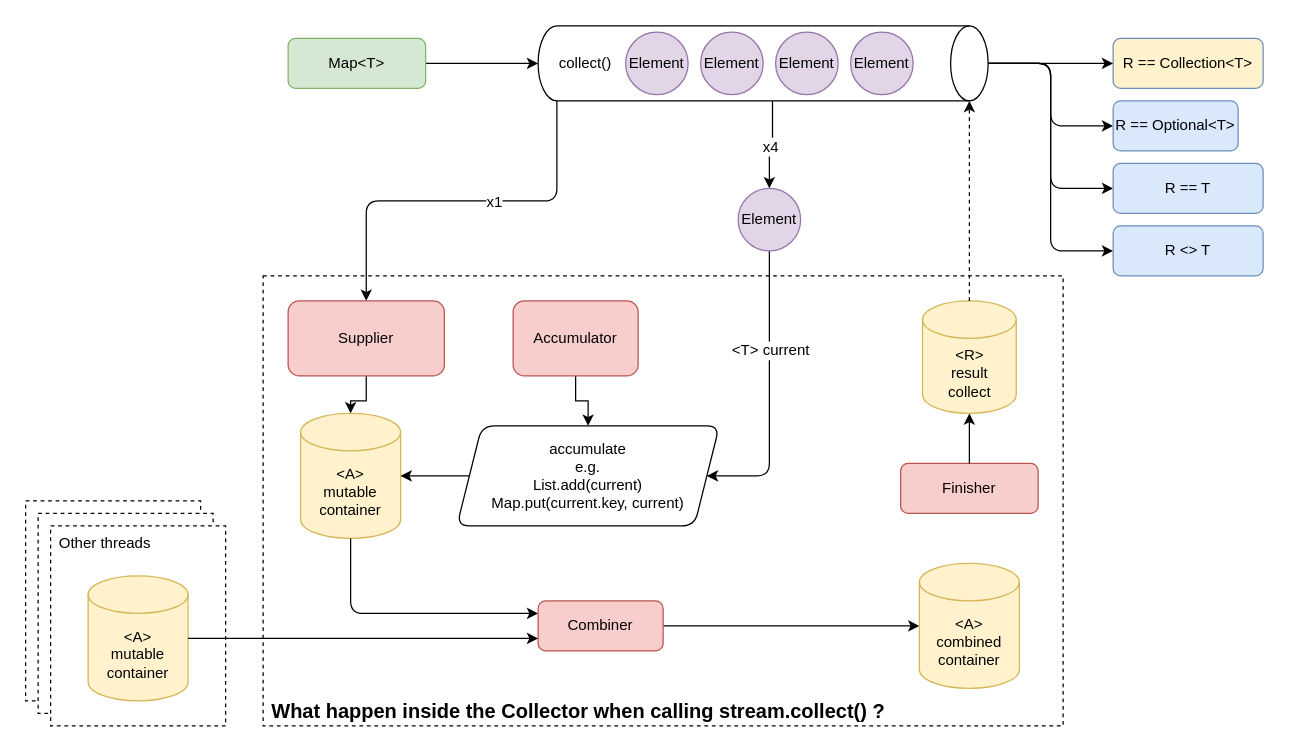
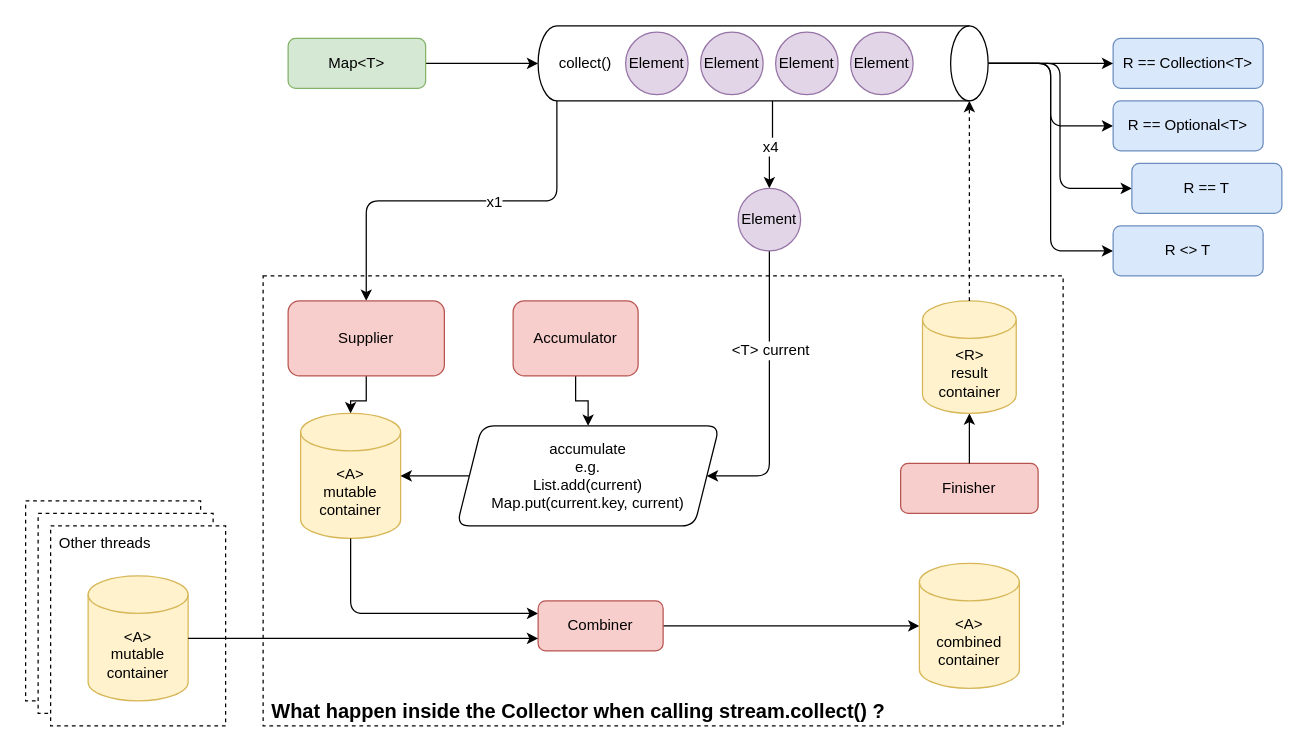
(1188, 63) -> (1188, 63)
(1176, 126) -> (1188, 126)
(1188, 188) -> (1207, 188)
(970, 373) -> (970, 373)
